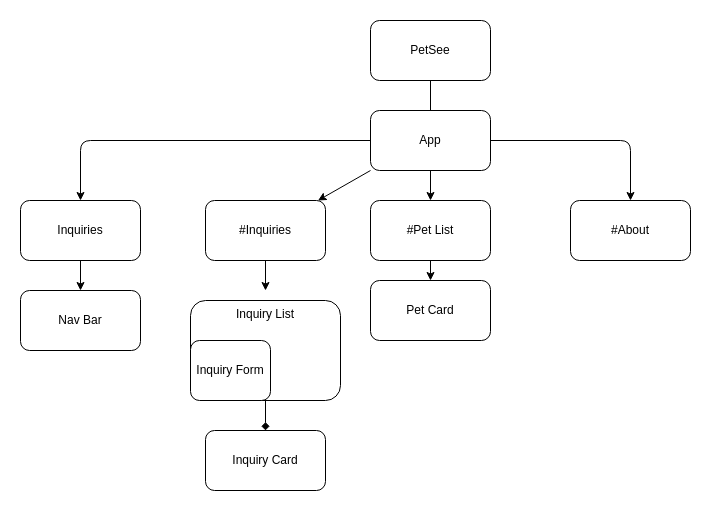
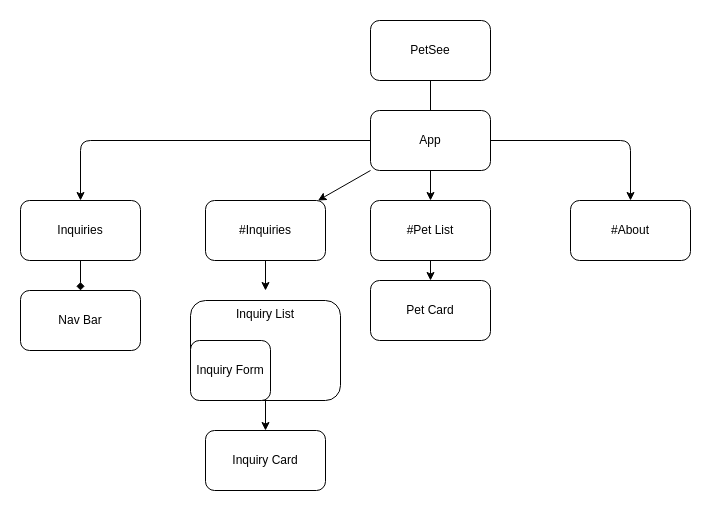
(81, 282) -> (81, 282)
(266, 421) -> (266, 422)
